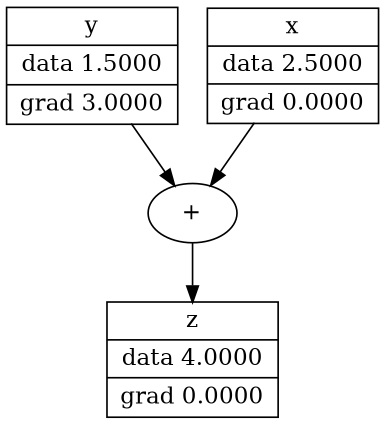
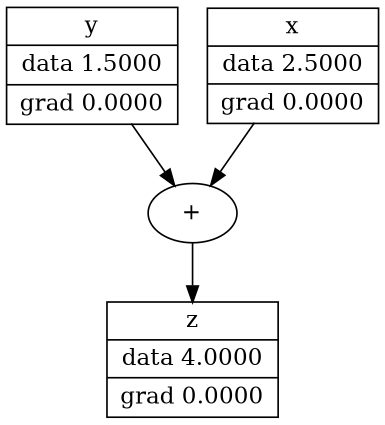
(92, 104) -> (92, 104)
